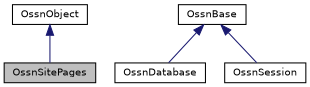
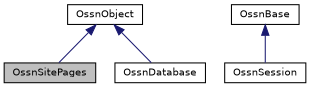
(183, 48) -> (136, 48)
